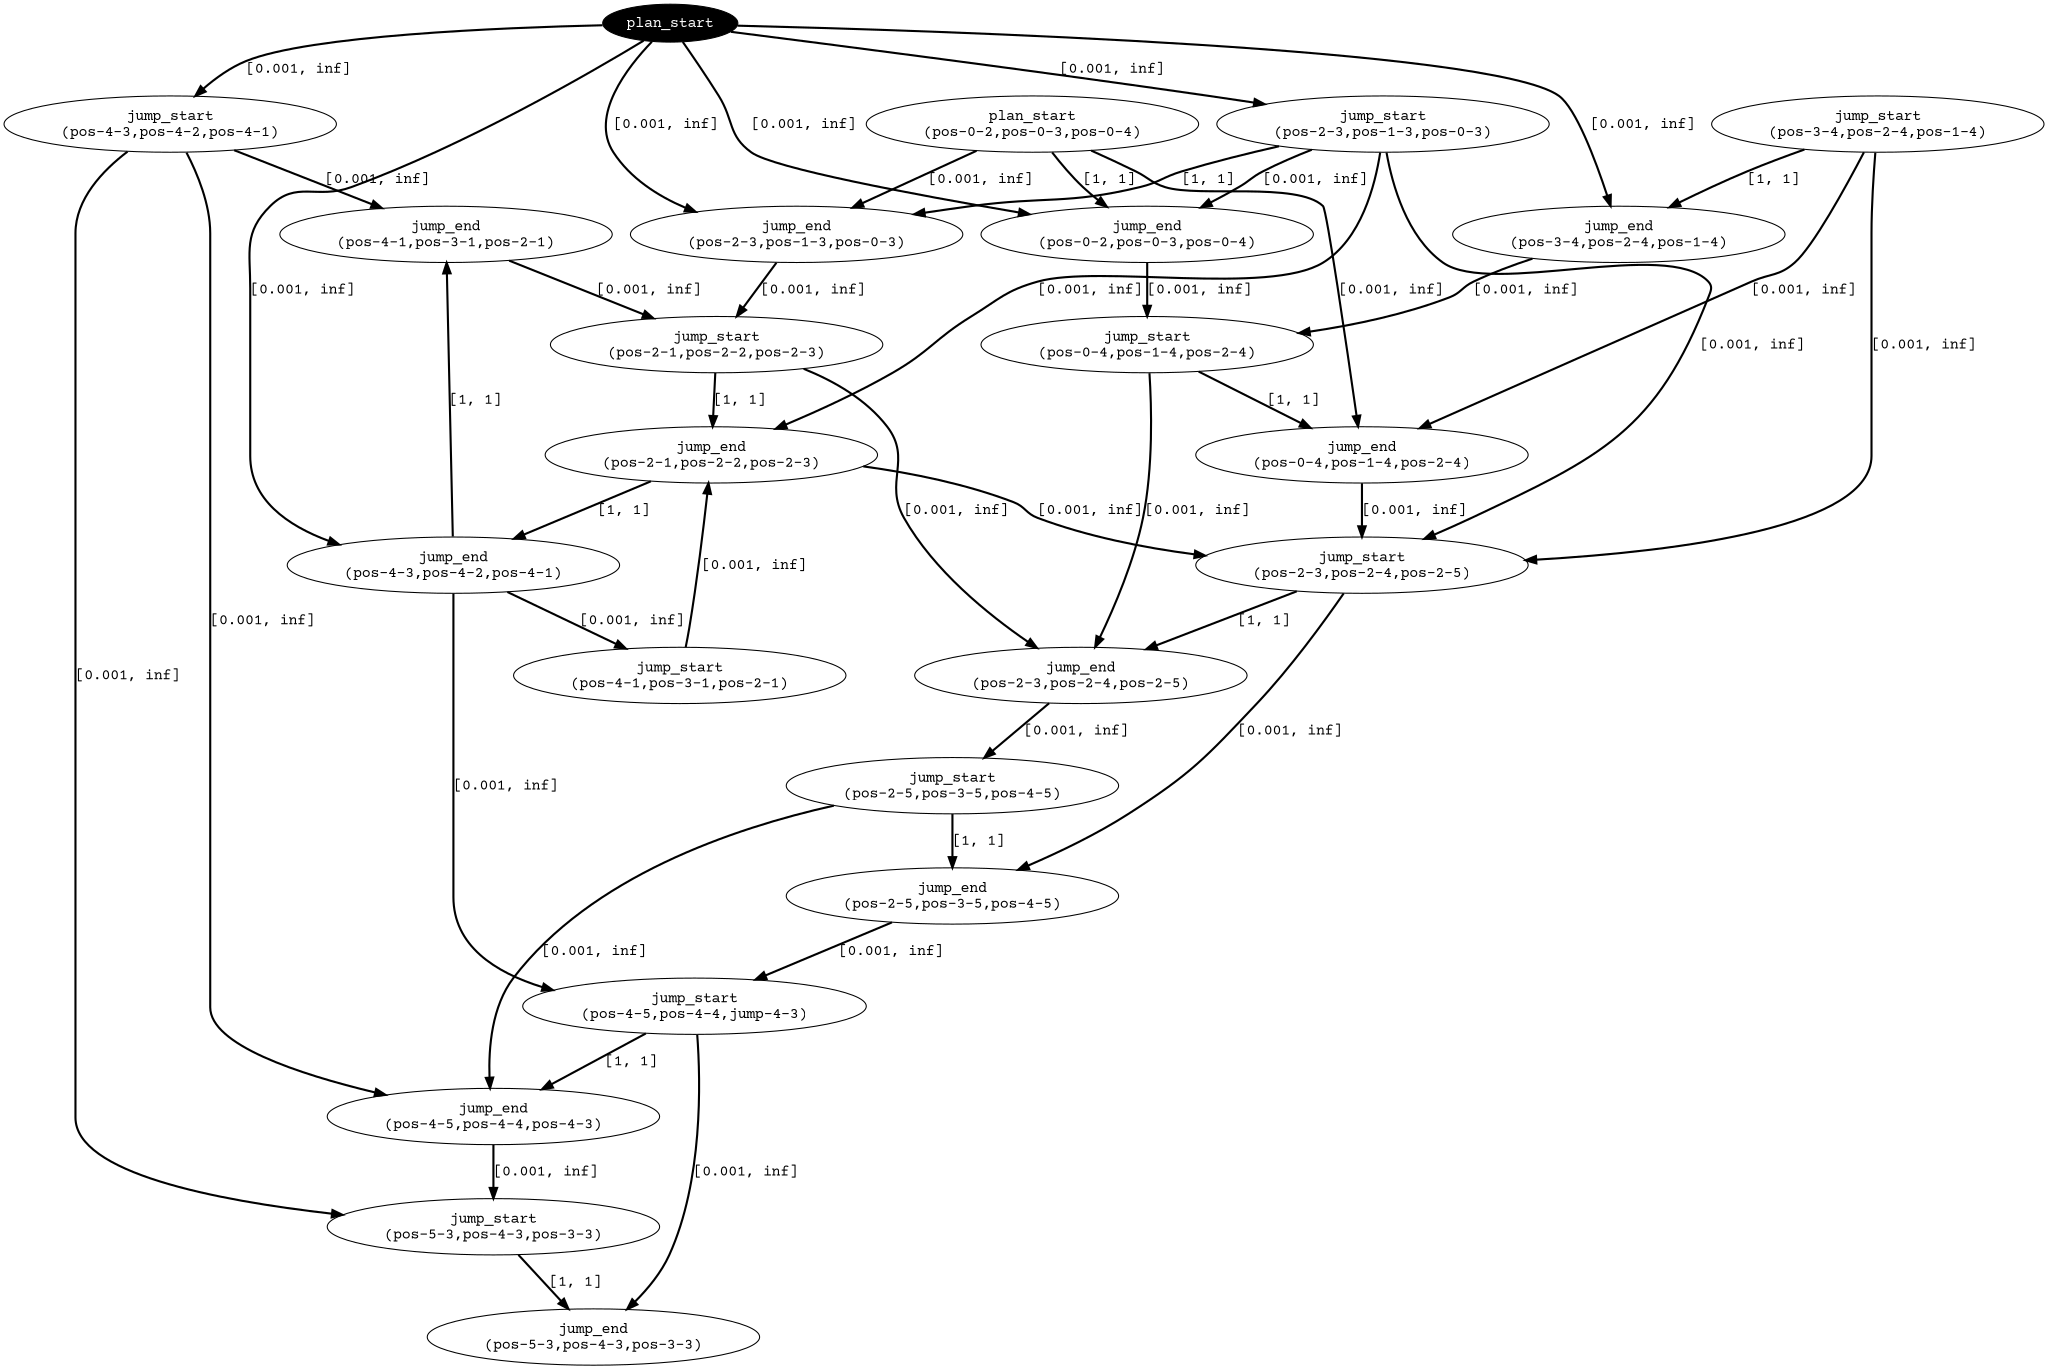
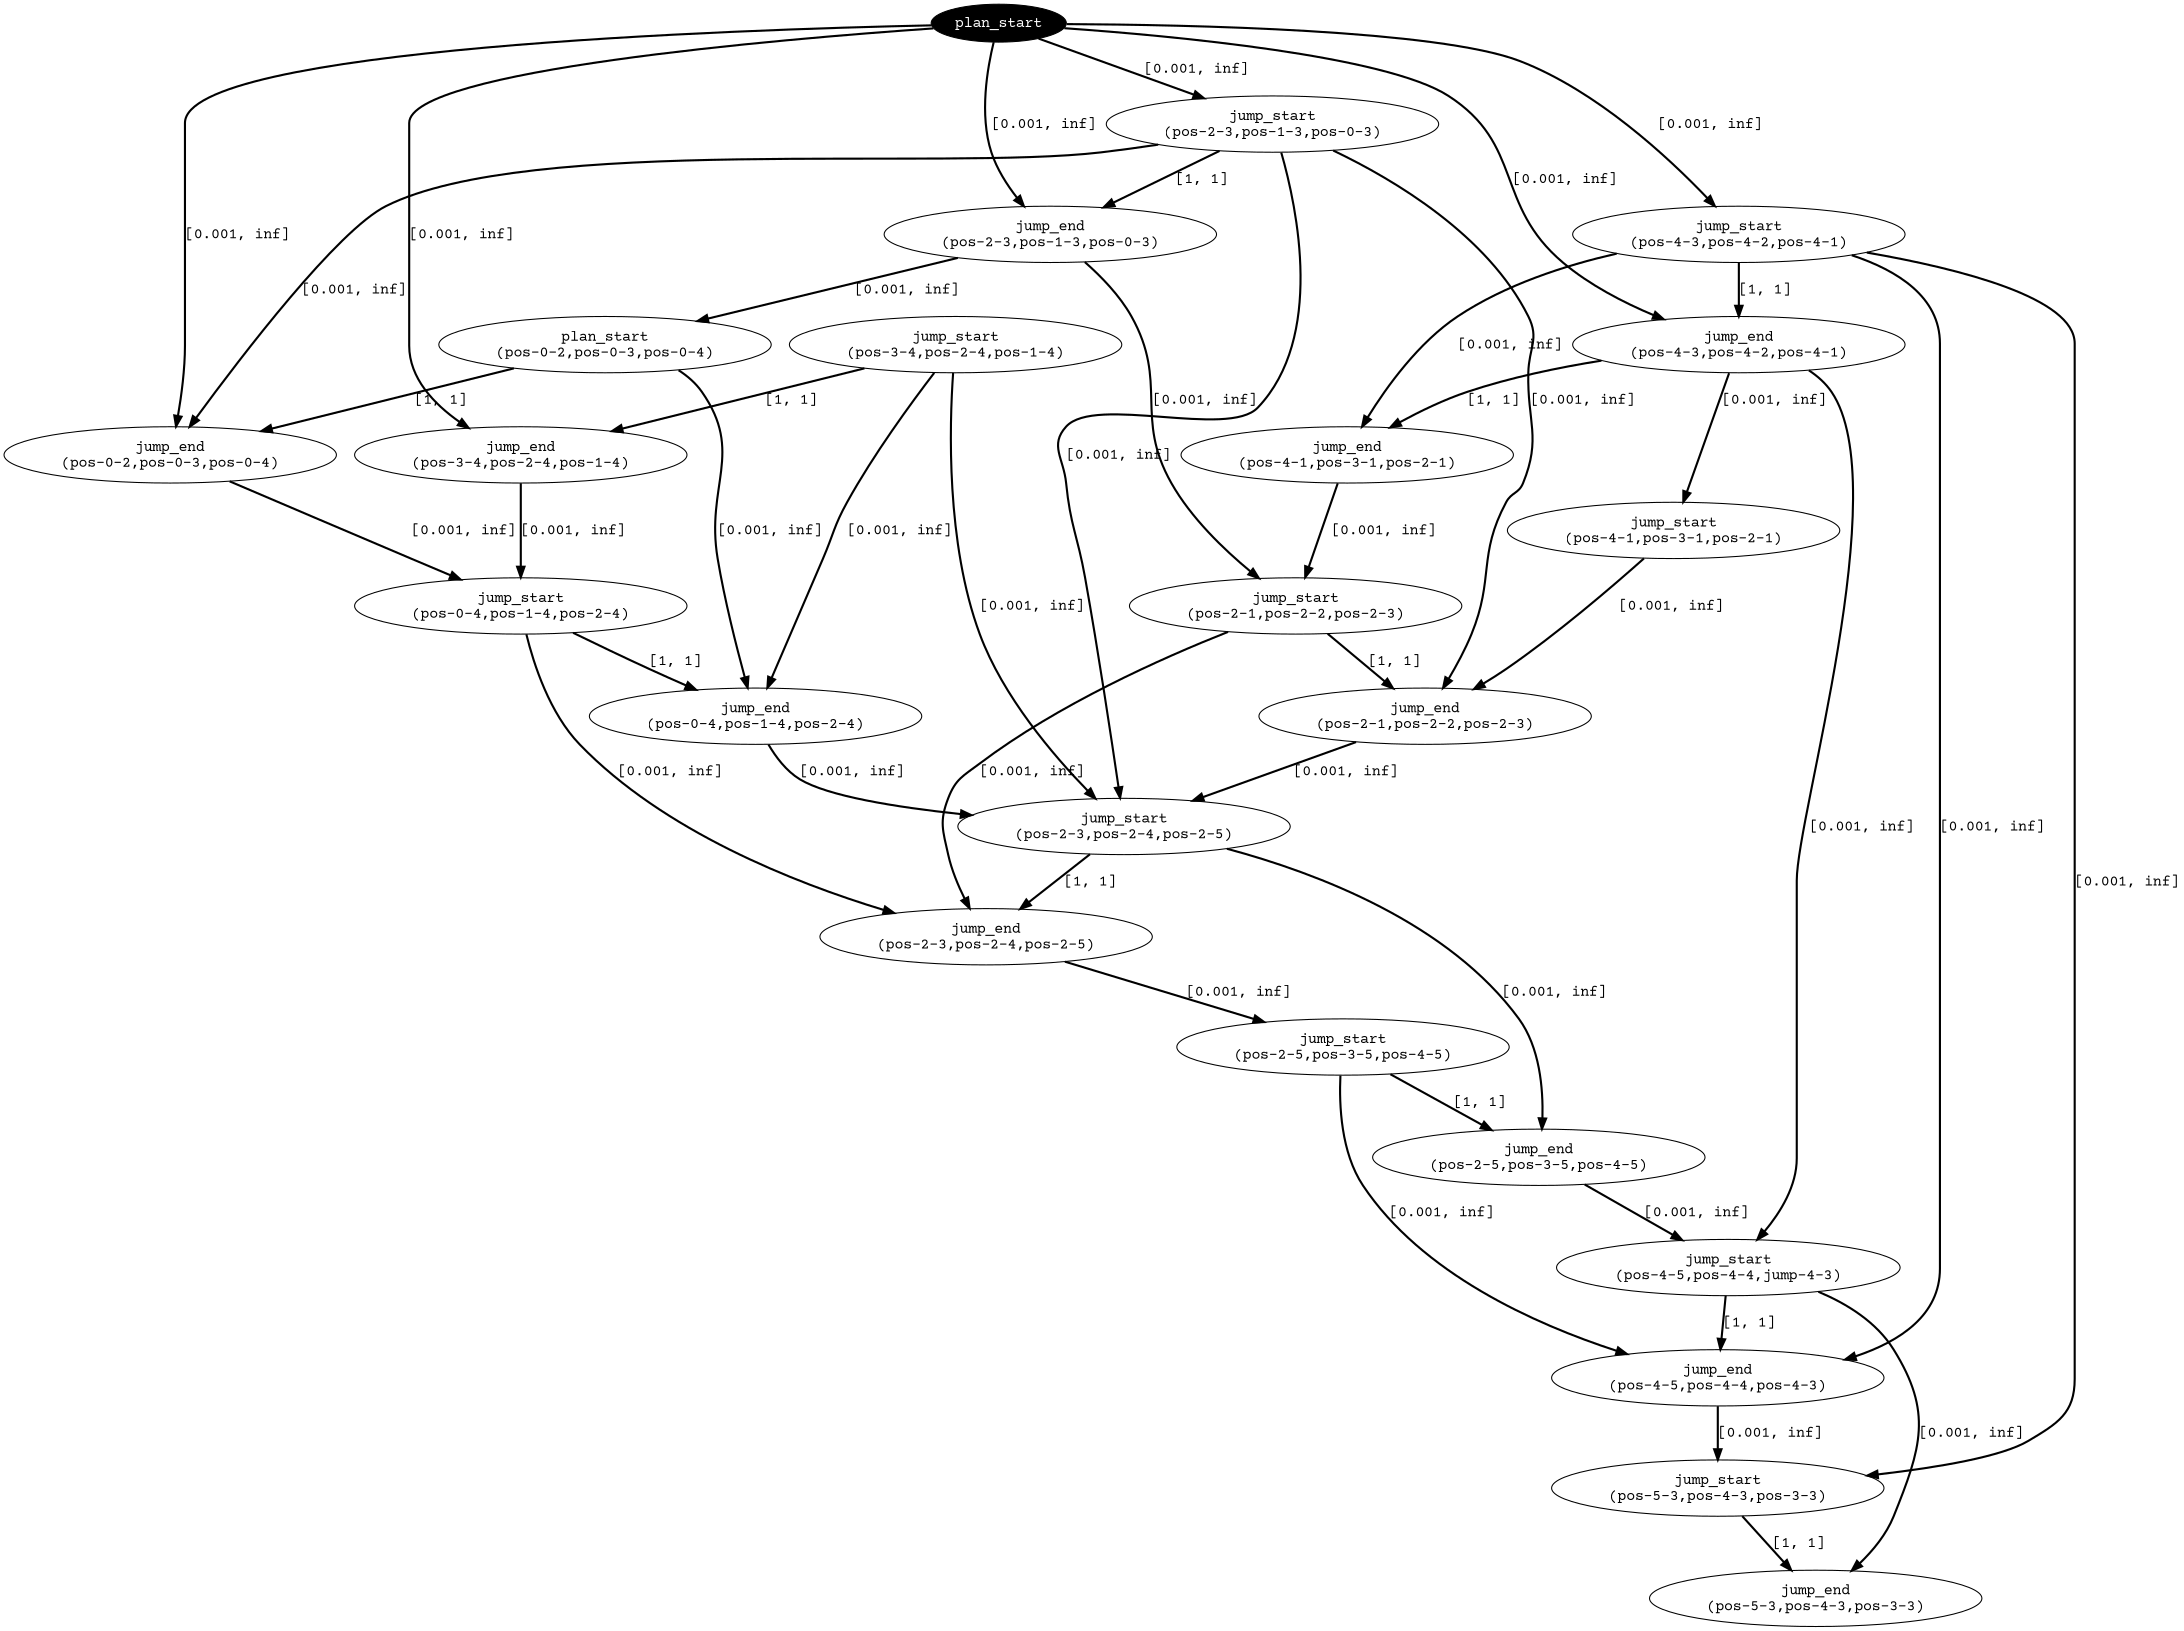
(919, 177) -> (833, 288)
(587, 508) -> (1739, 284)
